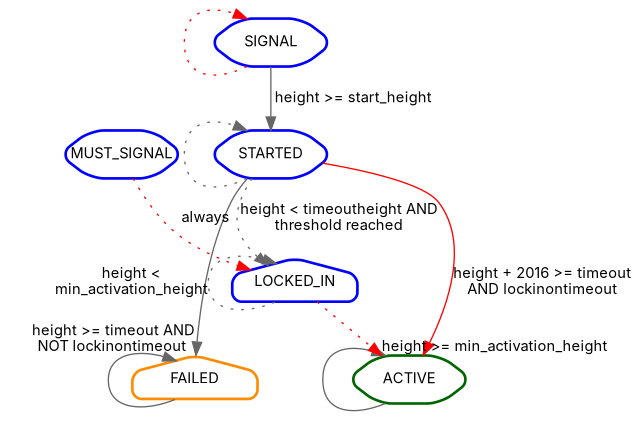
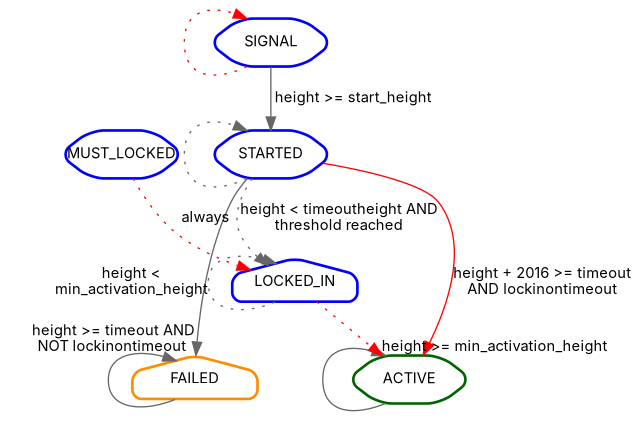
(122, 154) -> (122, 154)
